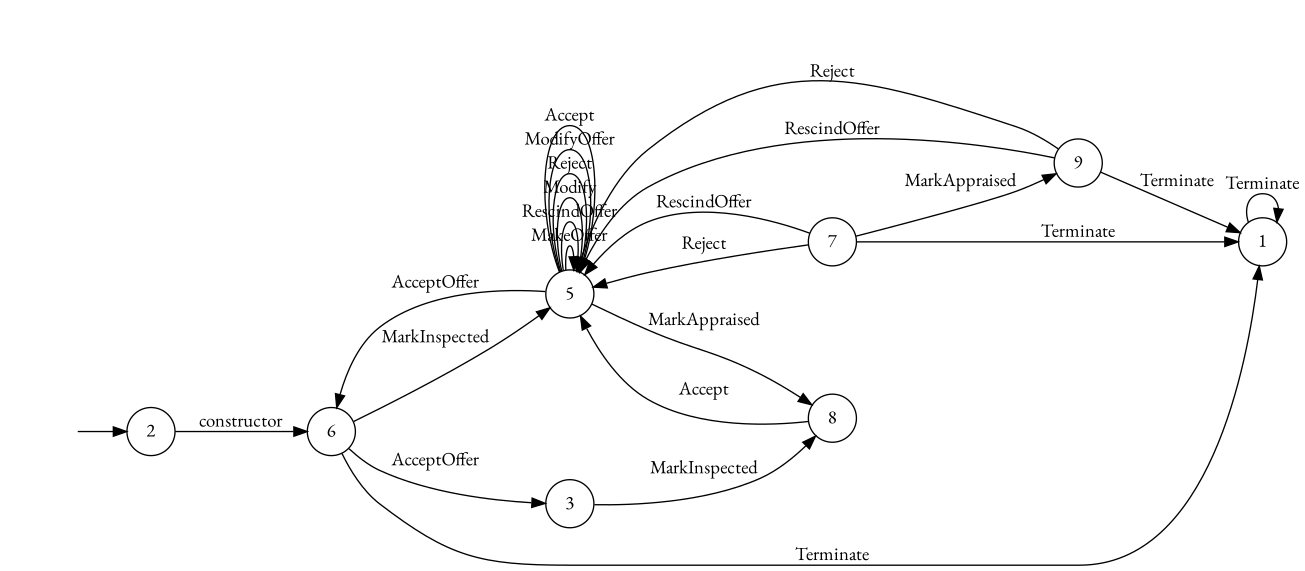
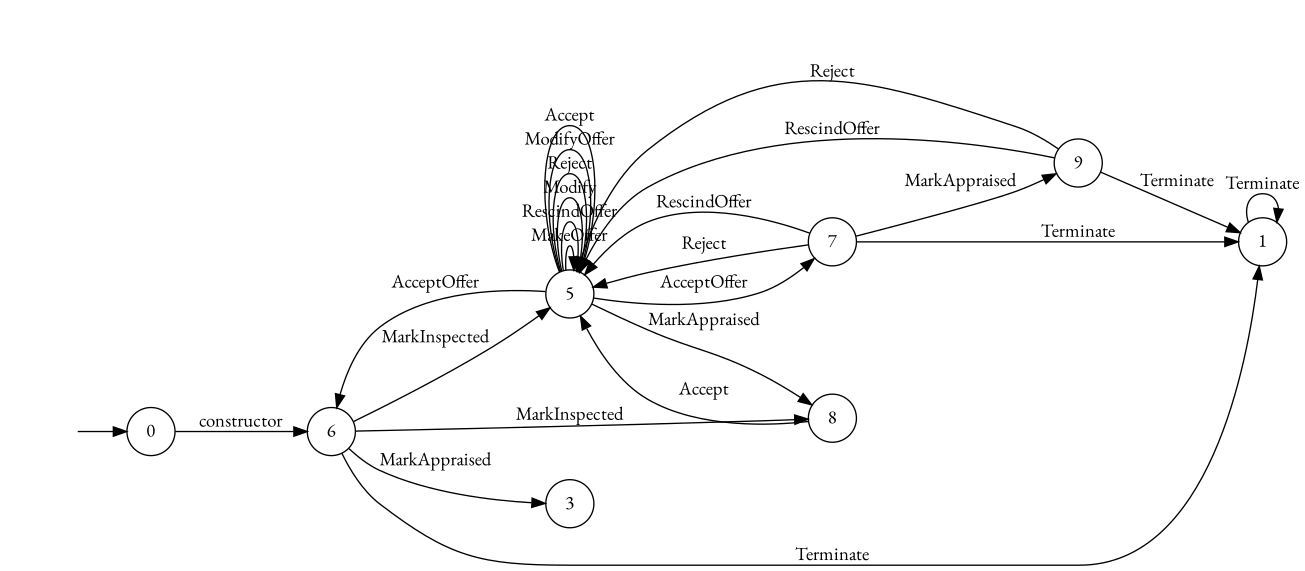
none -> (703, 303)
(151, 432) -> (151, 432)
(436, 460) -> (436, 460)
(706, 495) -> (575, 426)
